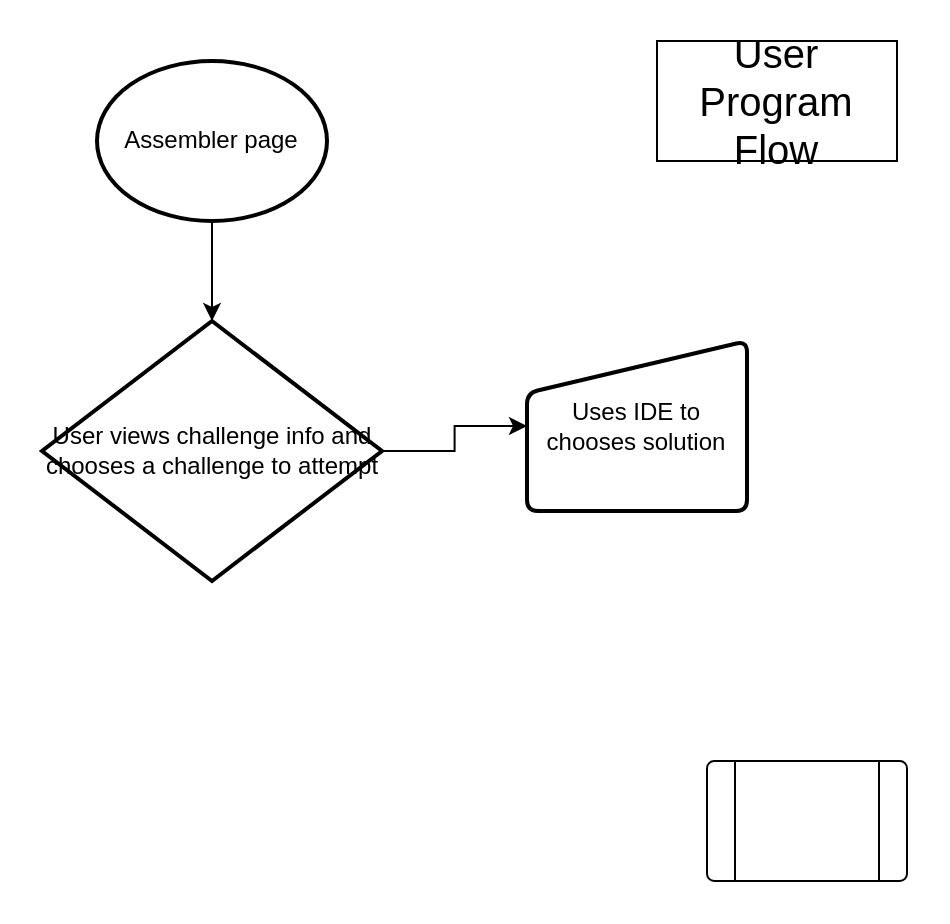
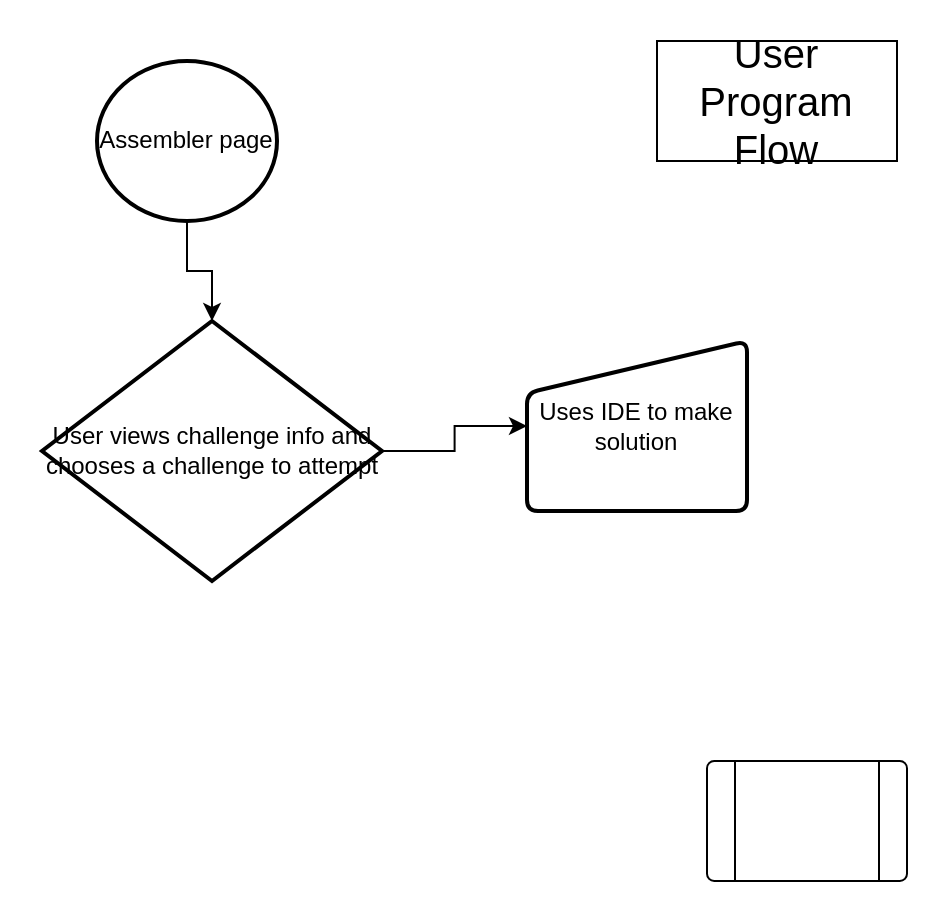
(212, 141) -> (187, 141)
(637, 427) -> (637, 427)
